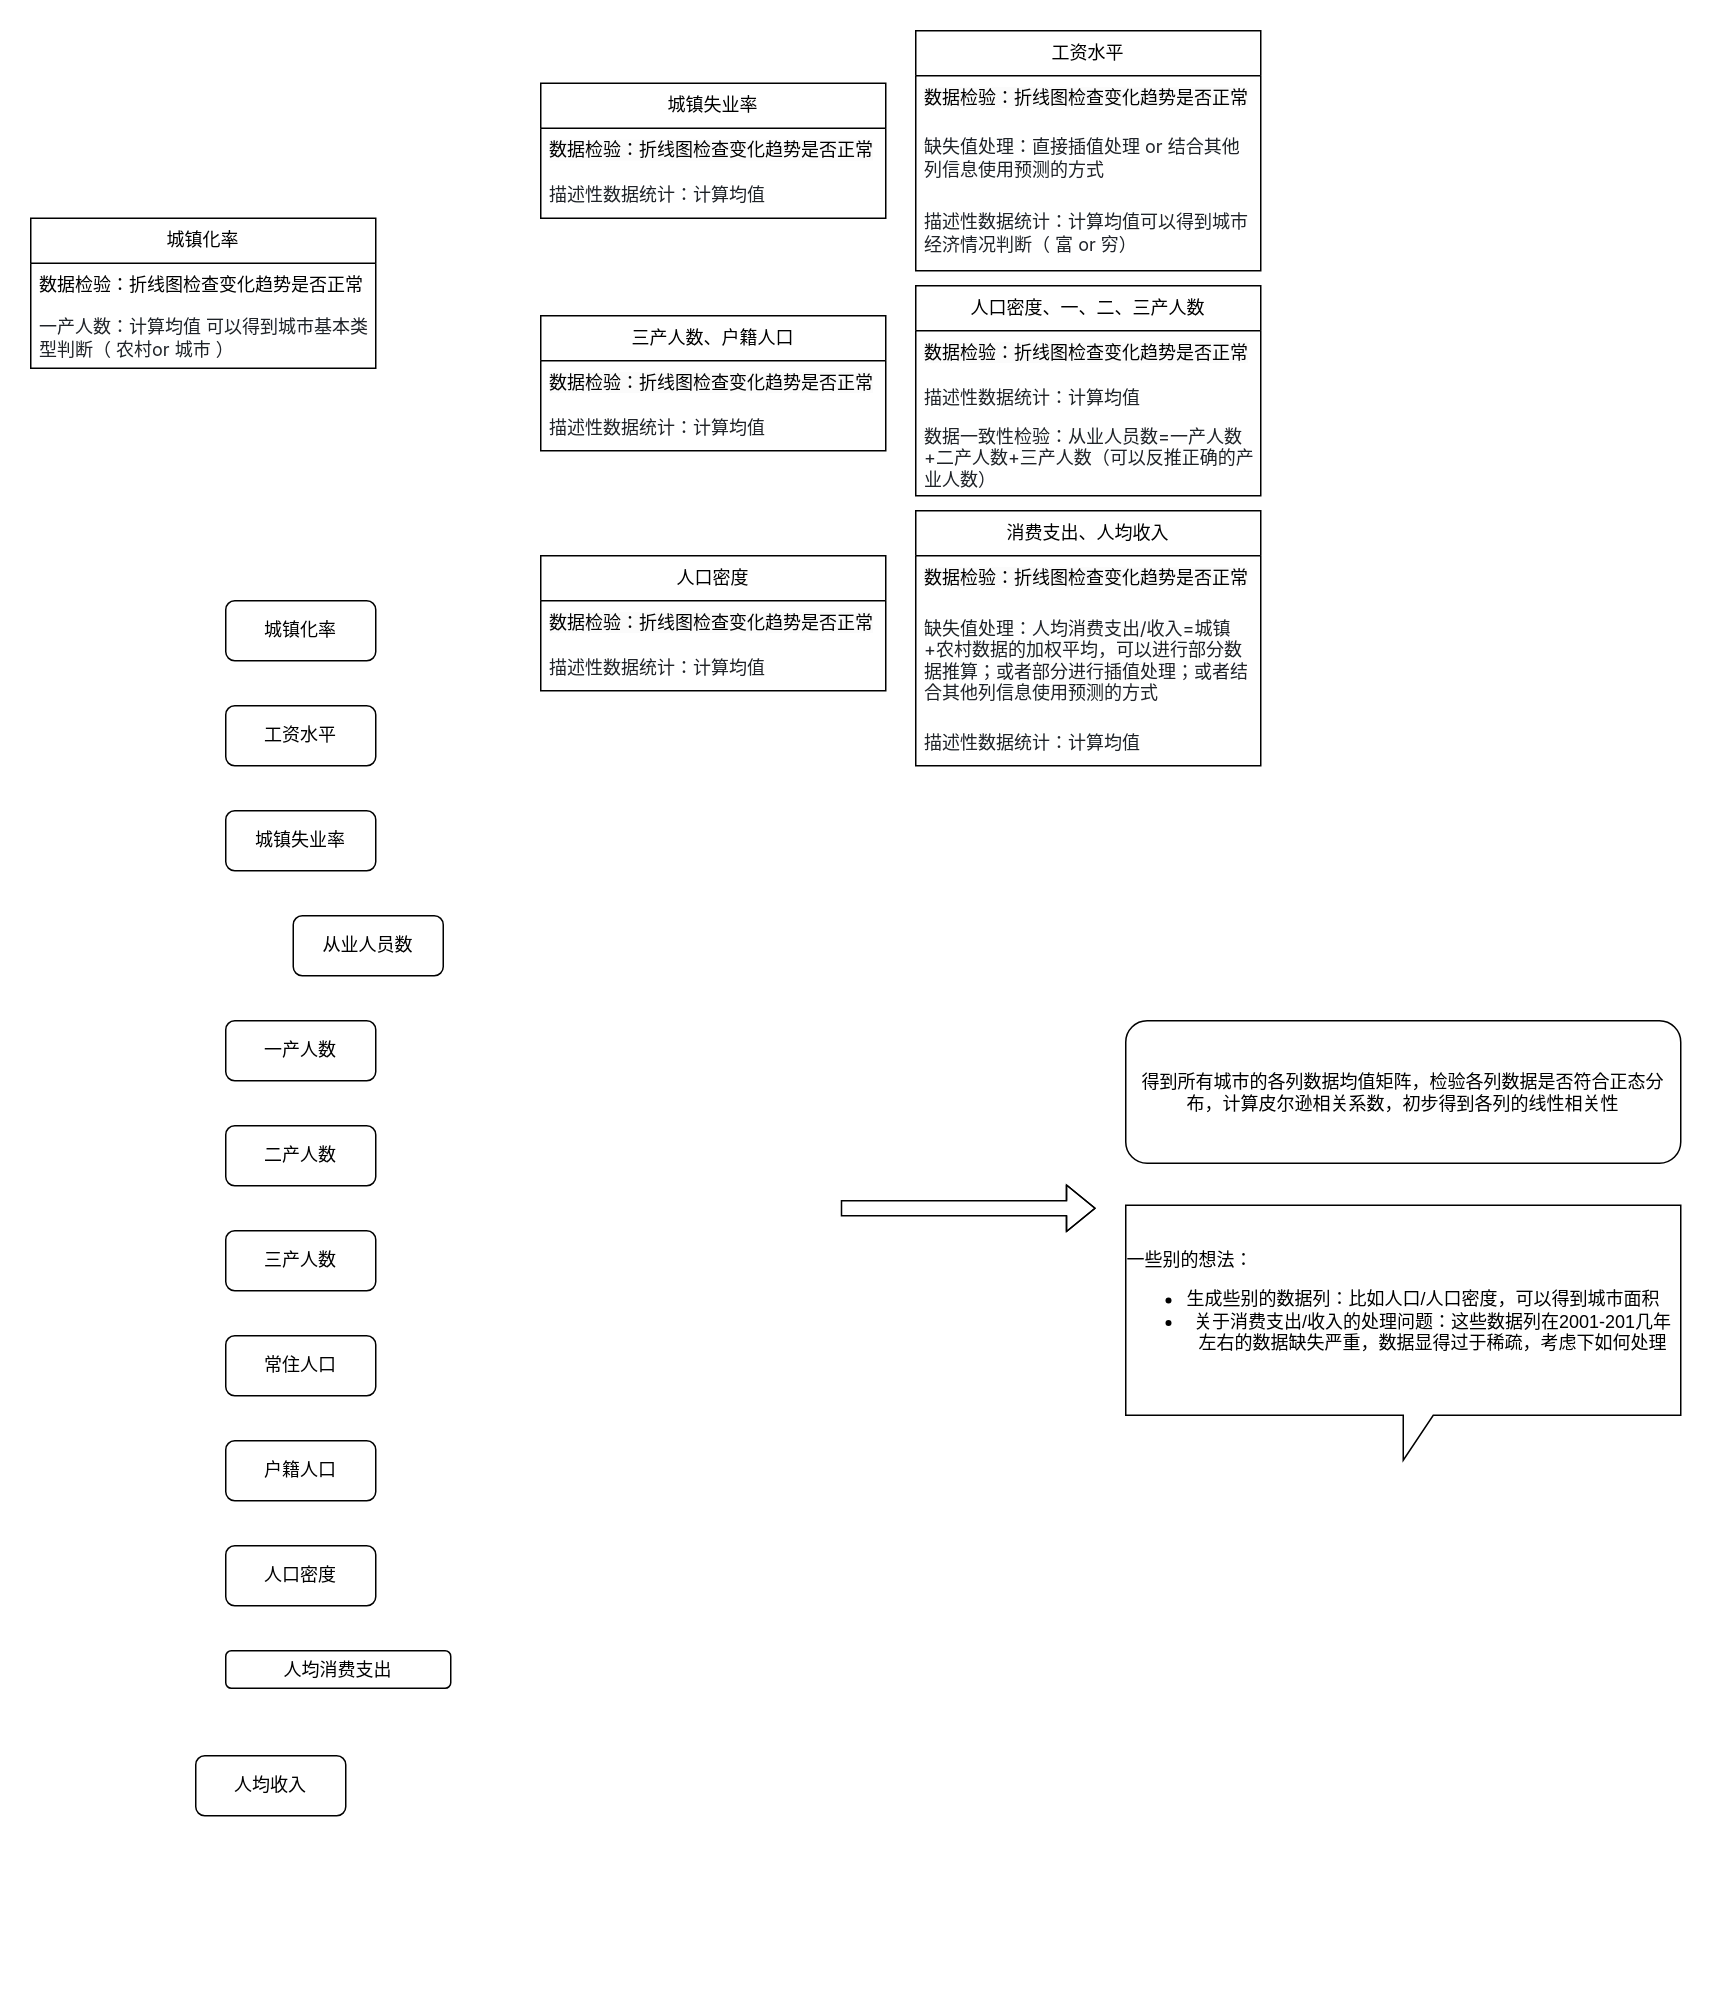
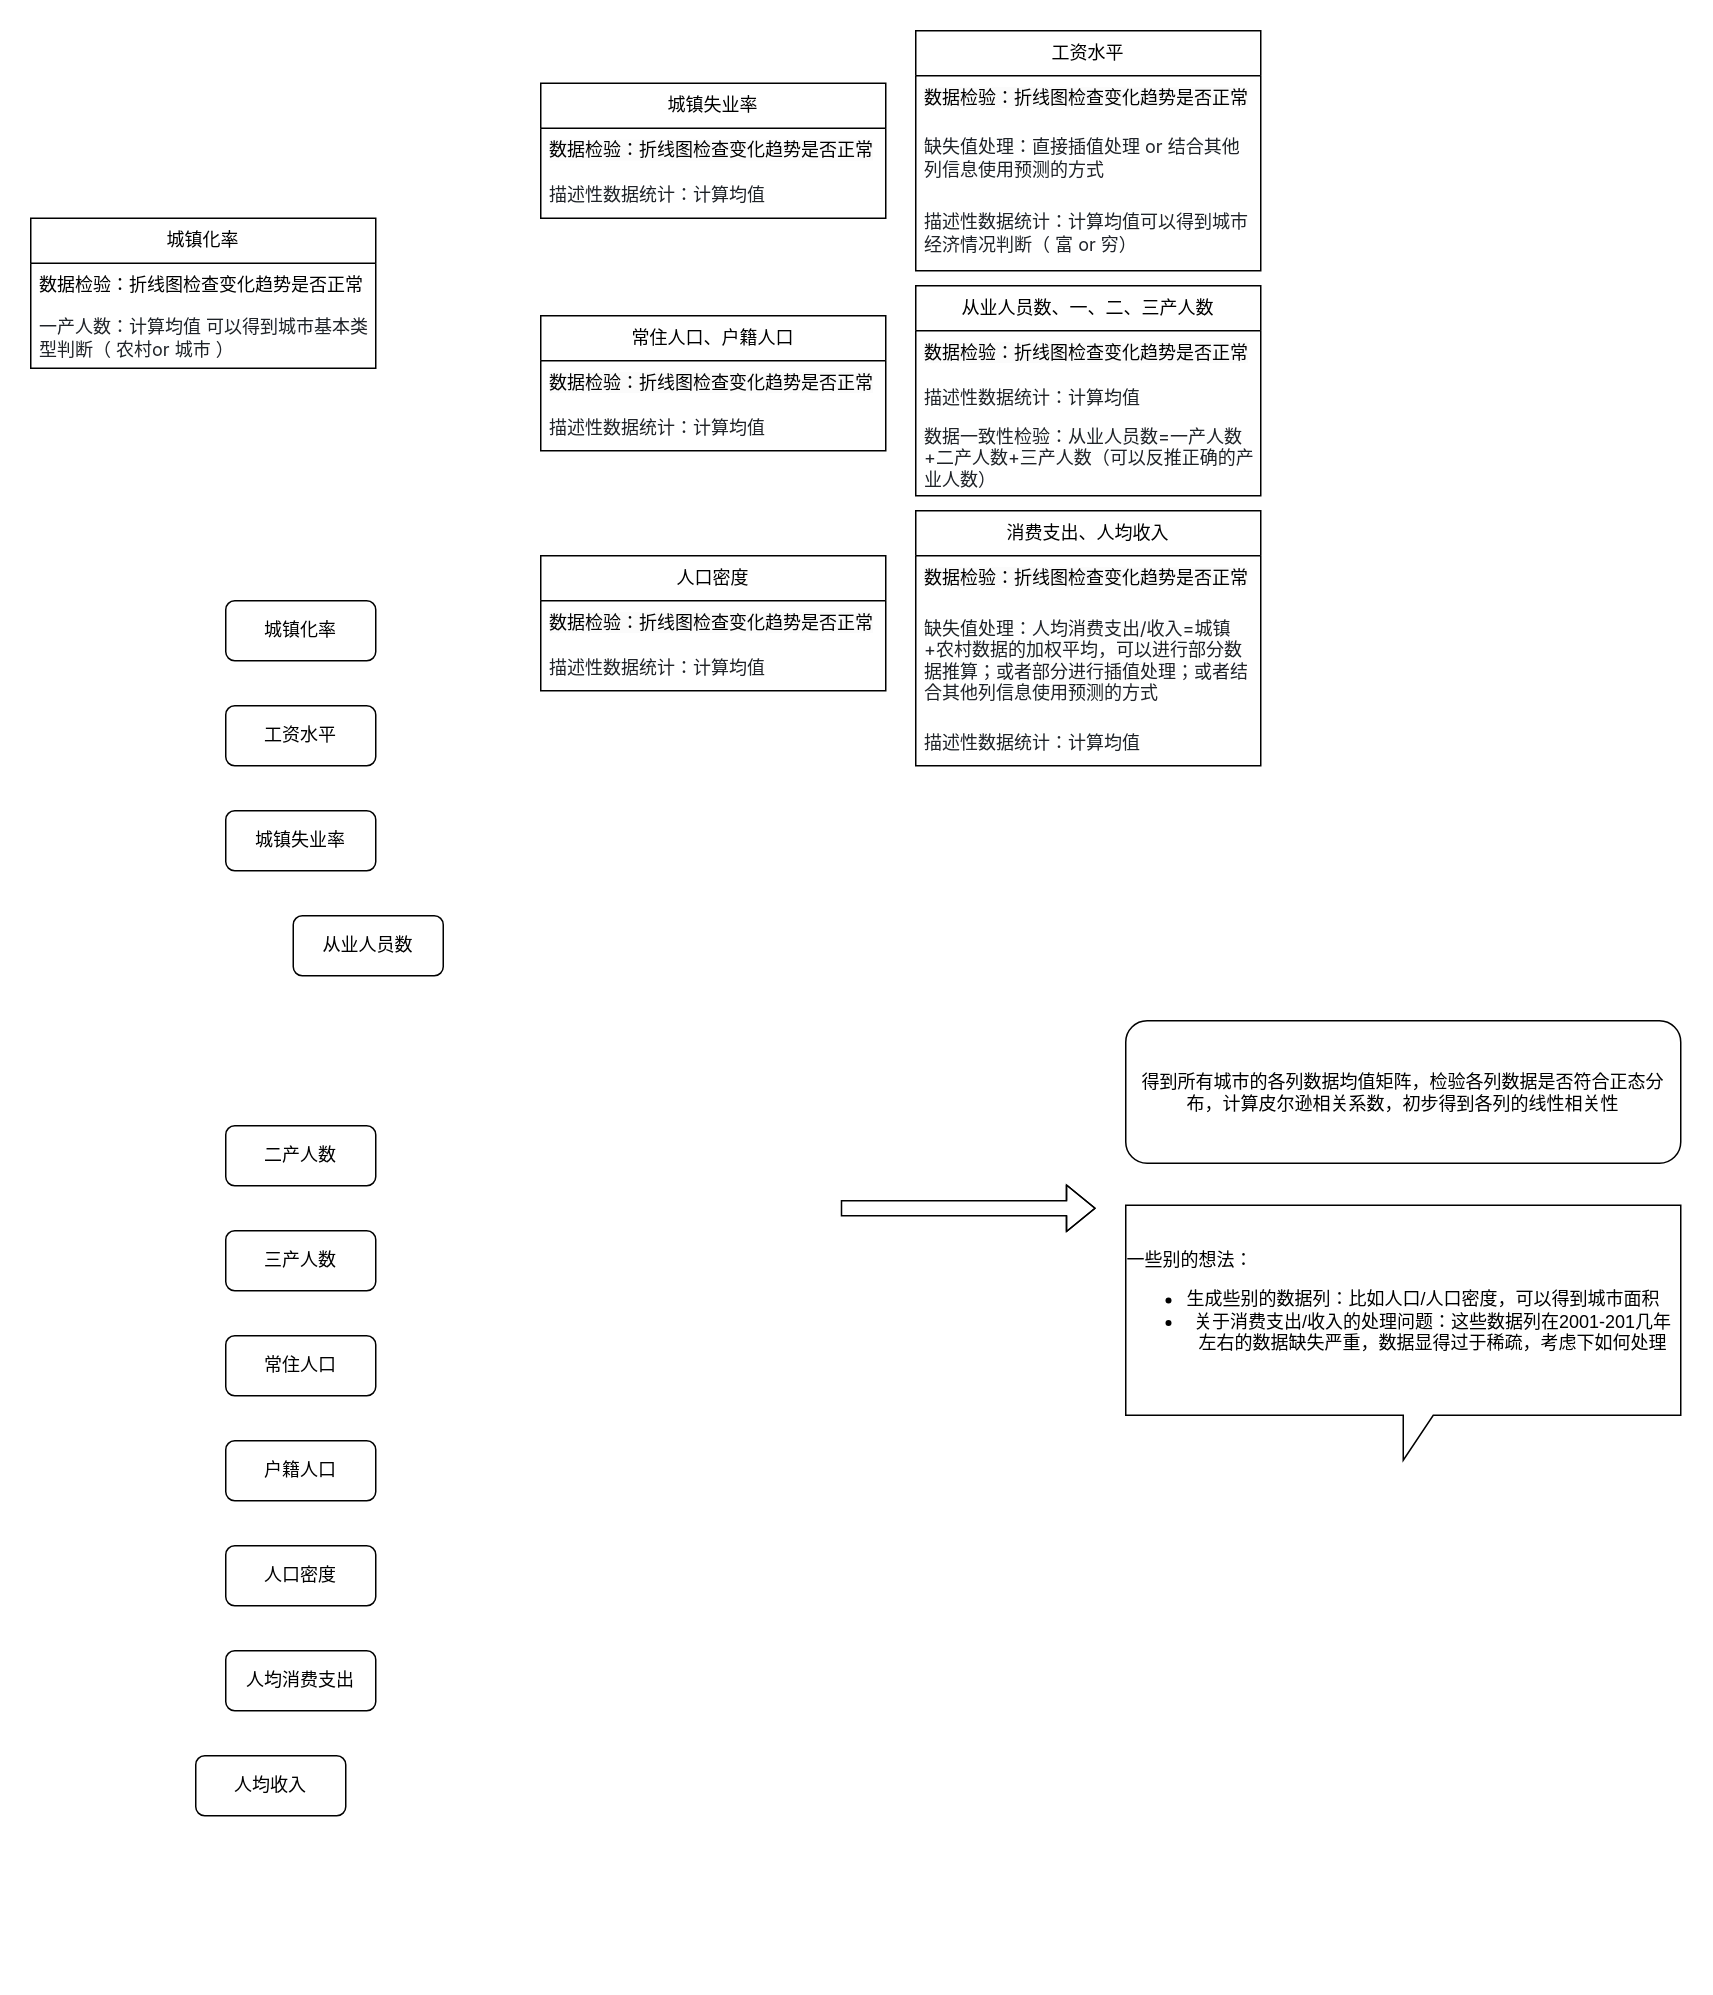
(1088, 308) -> (1088, 308)
(713, 338) -> (713, 338)
(301, 1051) -> none
(338, 1670) -> (301, 1681)
